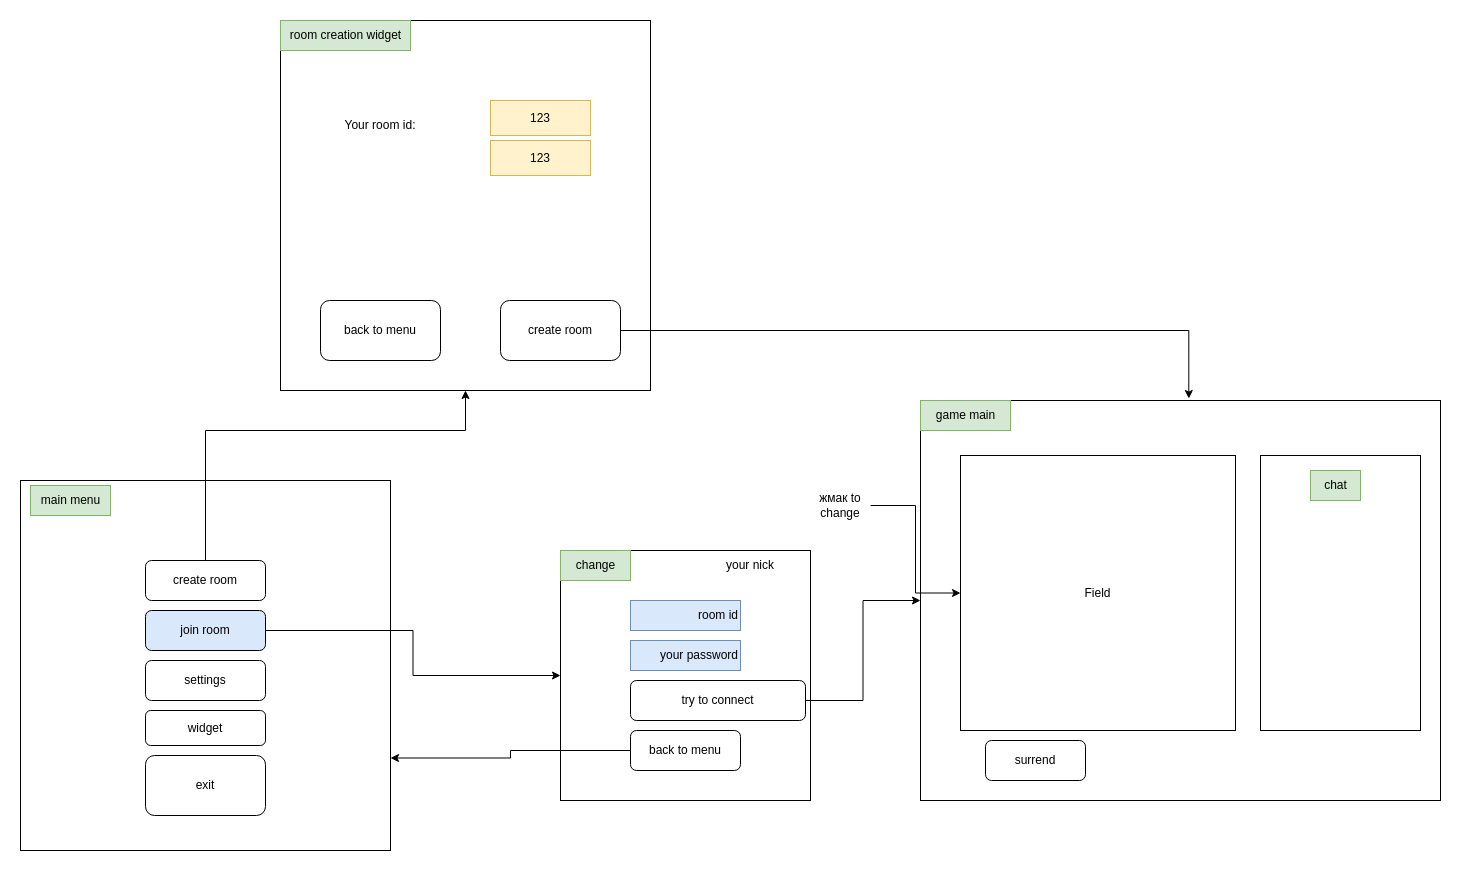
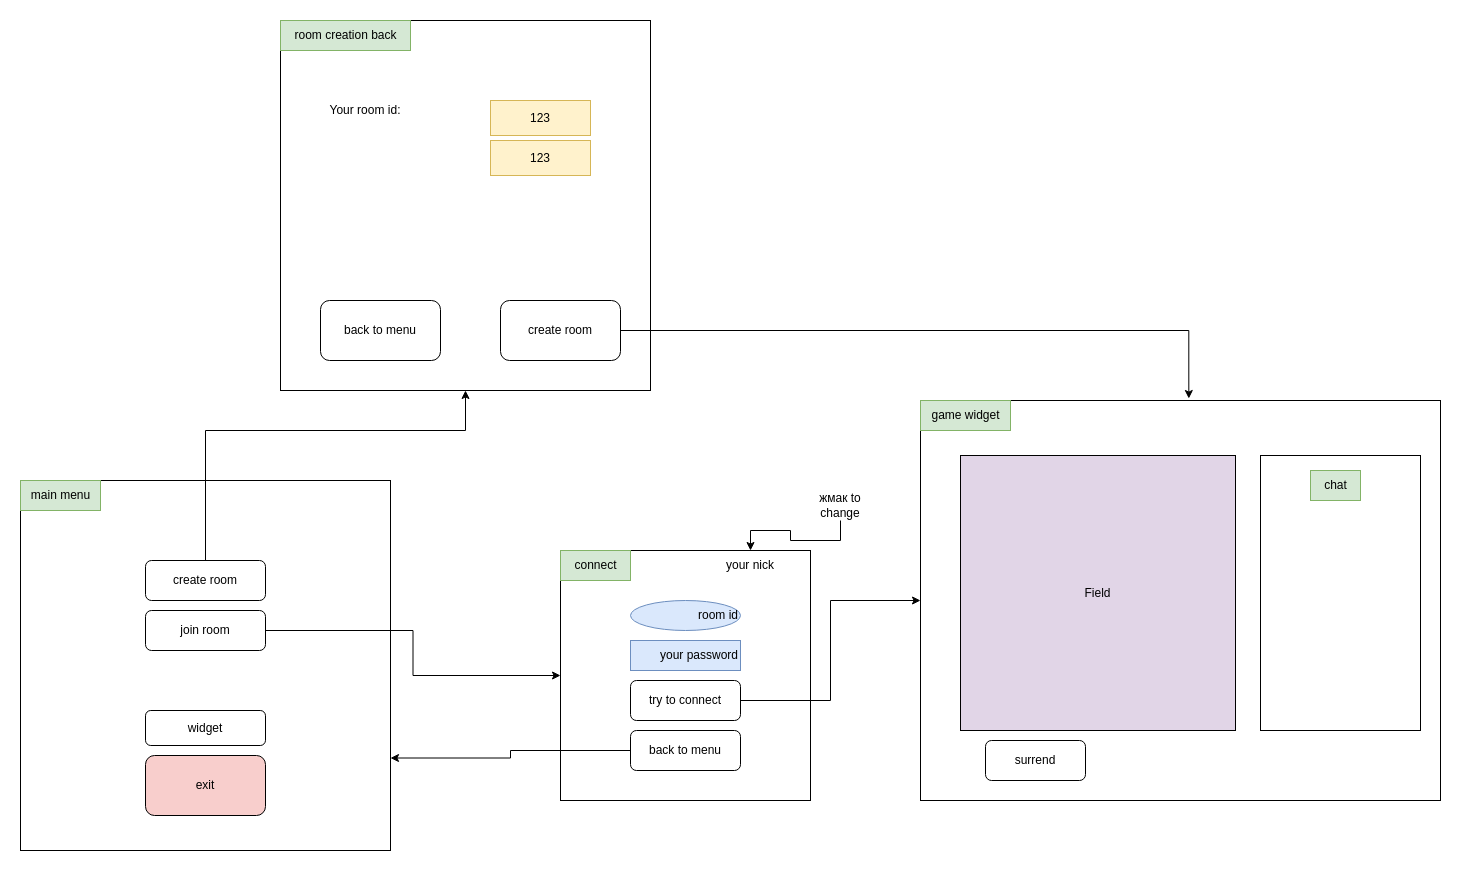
(346, 36) -> (346, 36)
(381, 126) -> (366, 111)
(966, 416) -> (966, 416)
(71, 501) -> (61, 496)
(916, 546) -> (795, 541)
(596, 566) -> (596, 566)
(1098, 593) -> (1098, 593)
(686, 616) -> (686, 616)
(206, 631) -> (206, 631)
(206, 681) -> none
(718, 701) -> (686, 701)
(206, 786) -> (206, 786)
